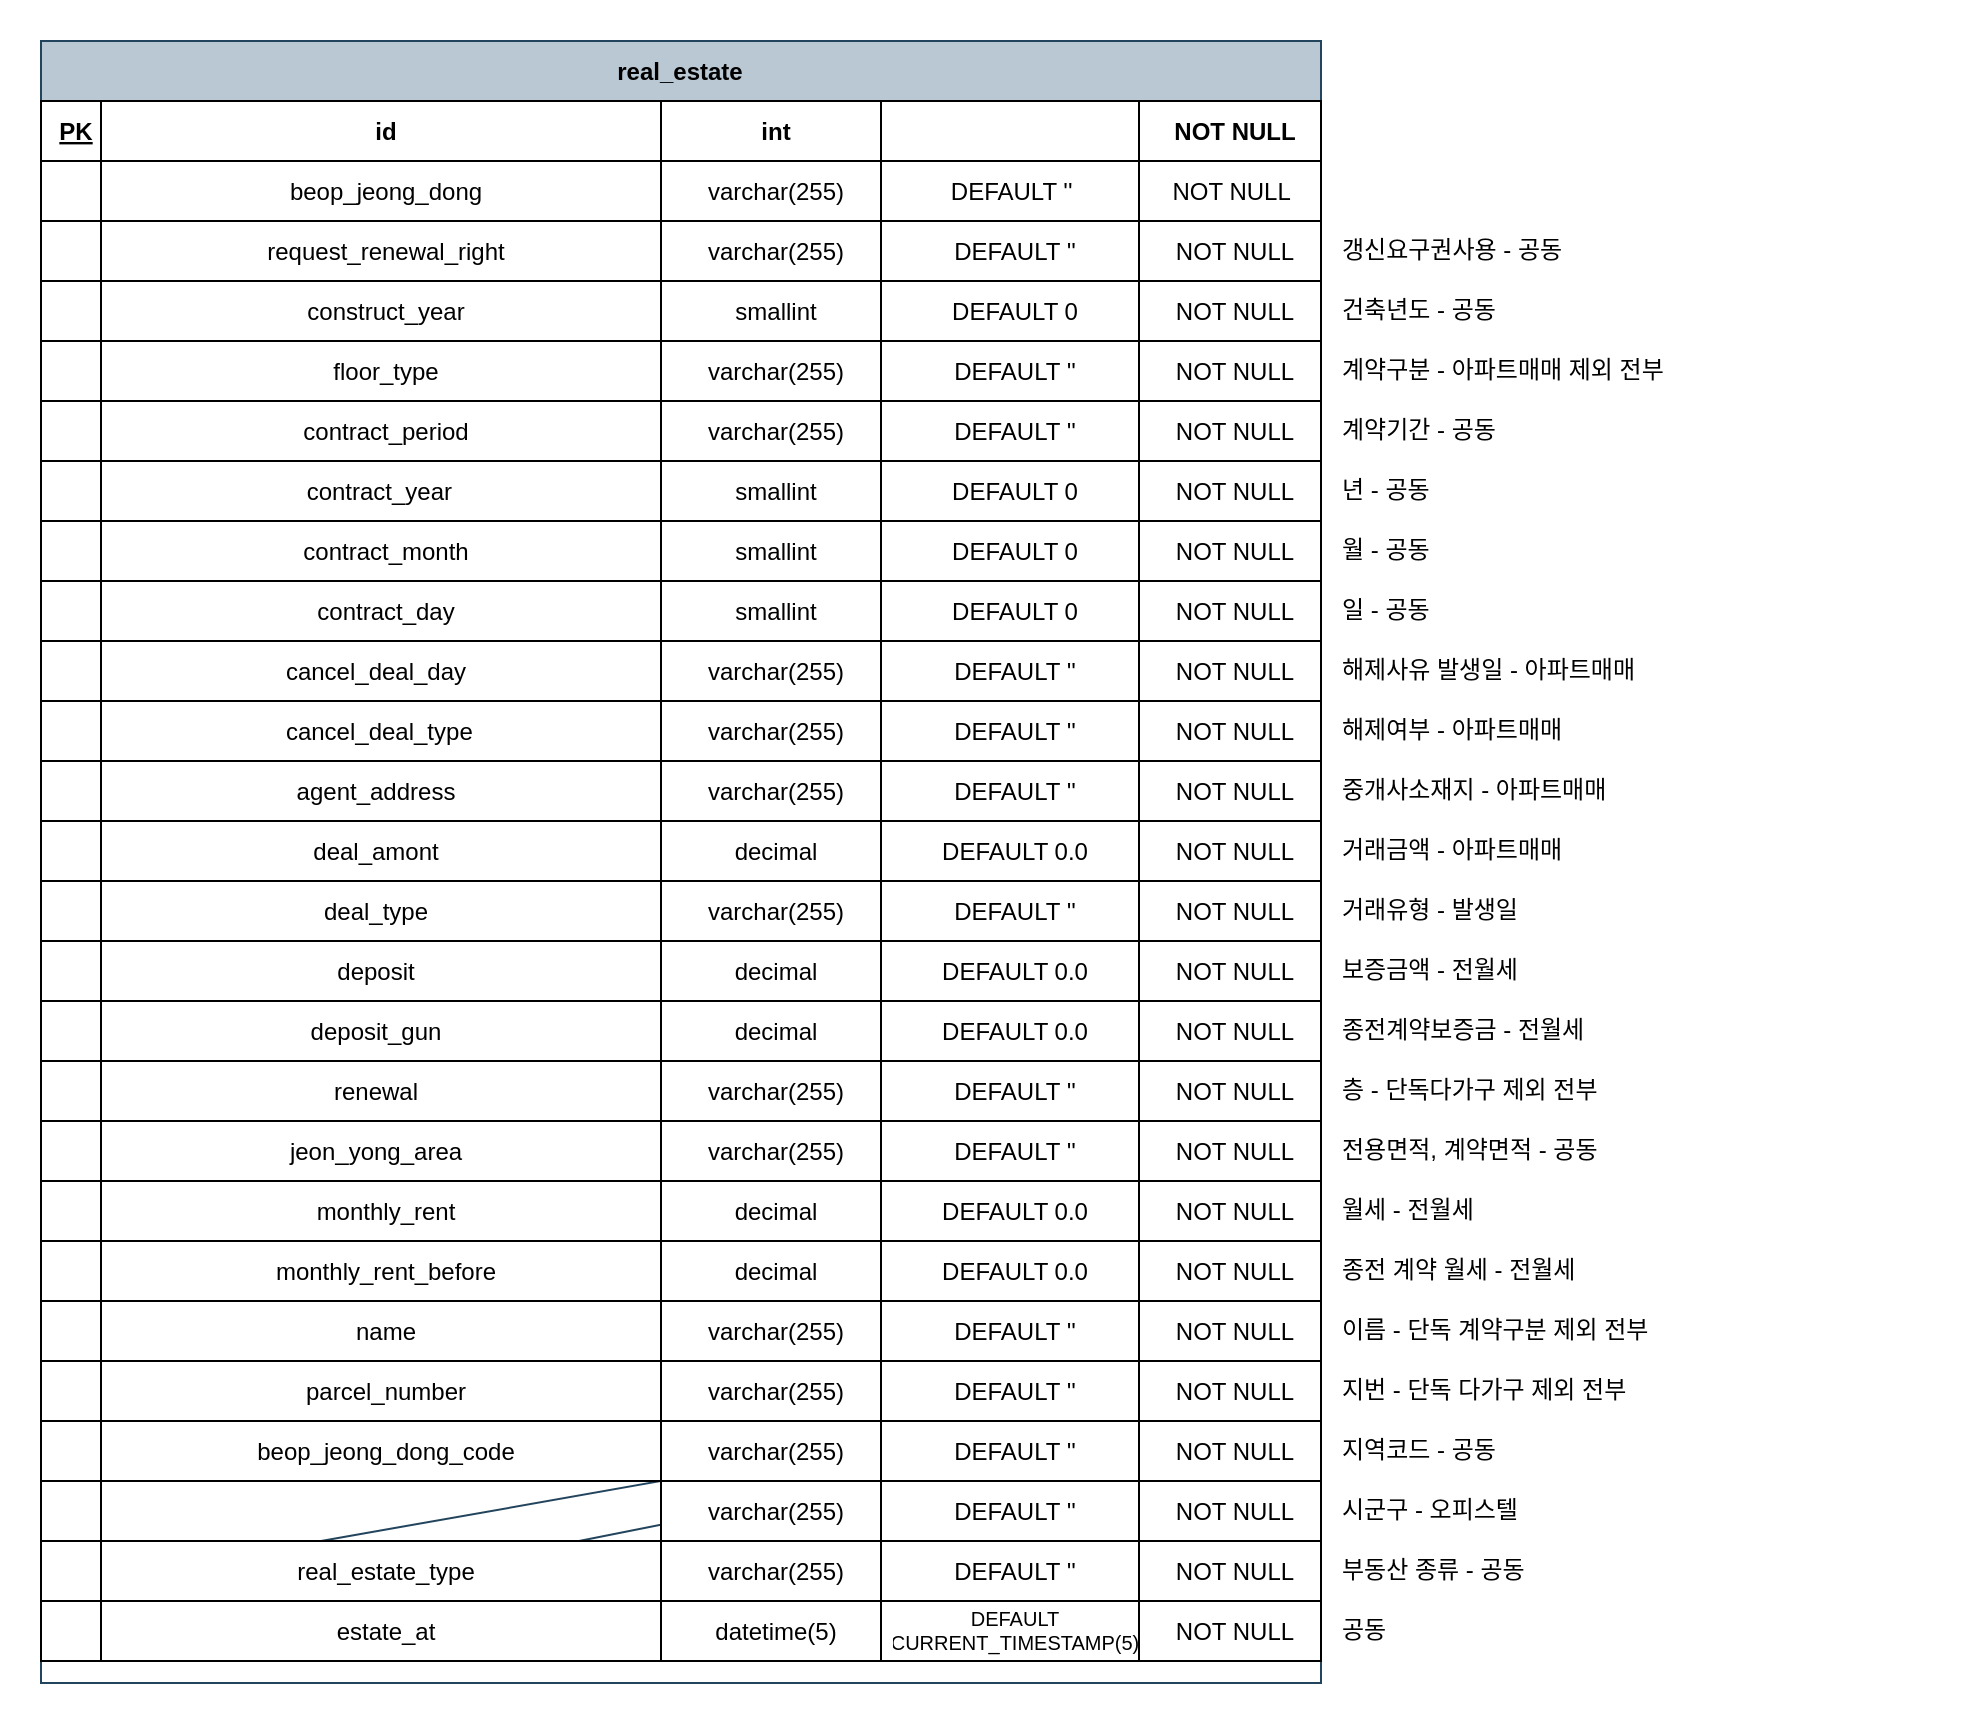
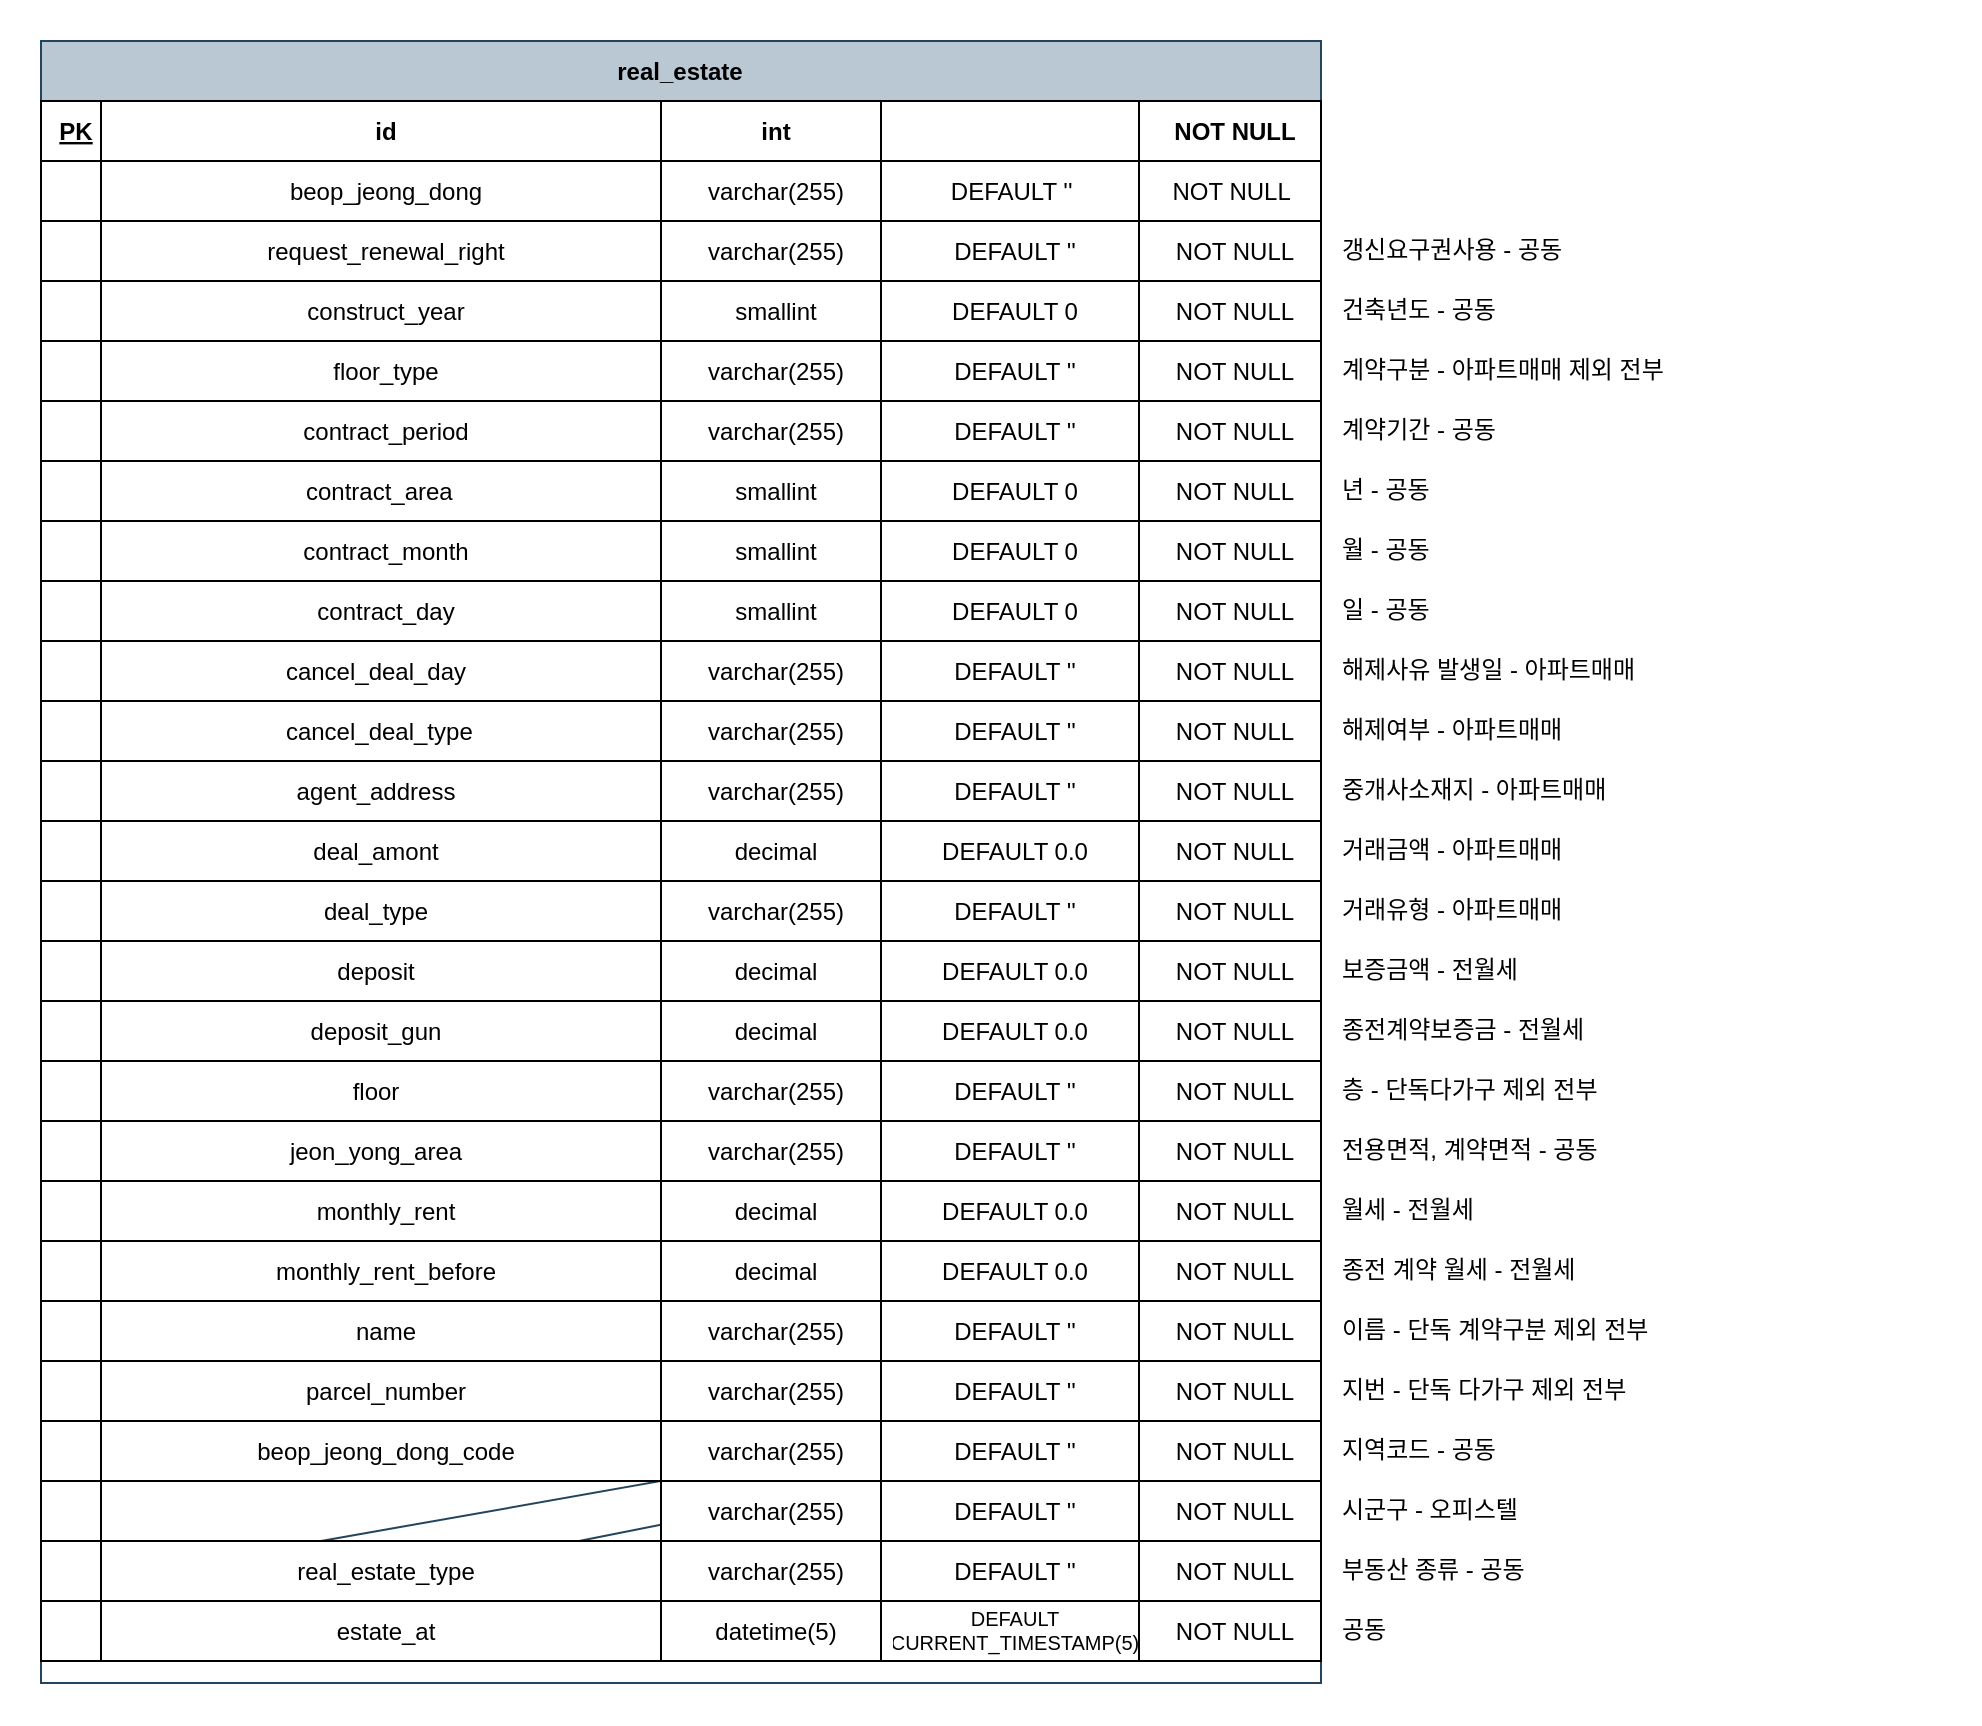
(386, 492) -> (386, 492)
(1441, 911) -> (1465, 911)
(386, 1092) -> (386, 1092)
